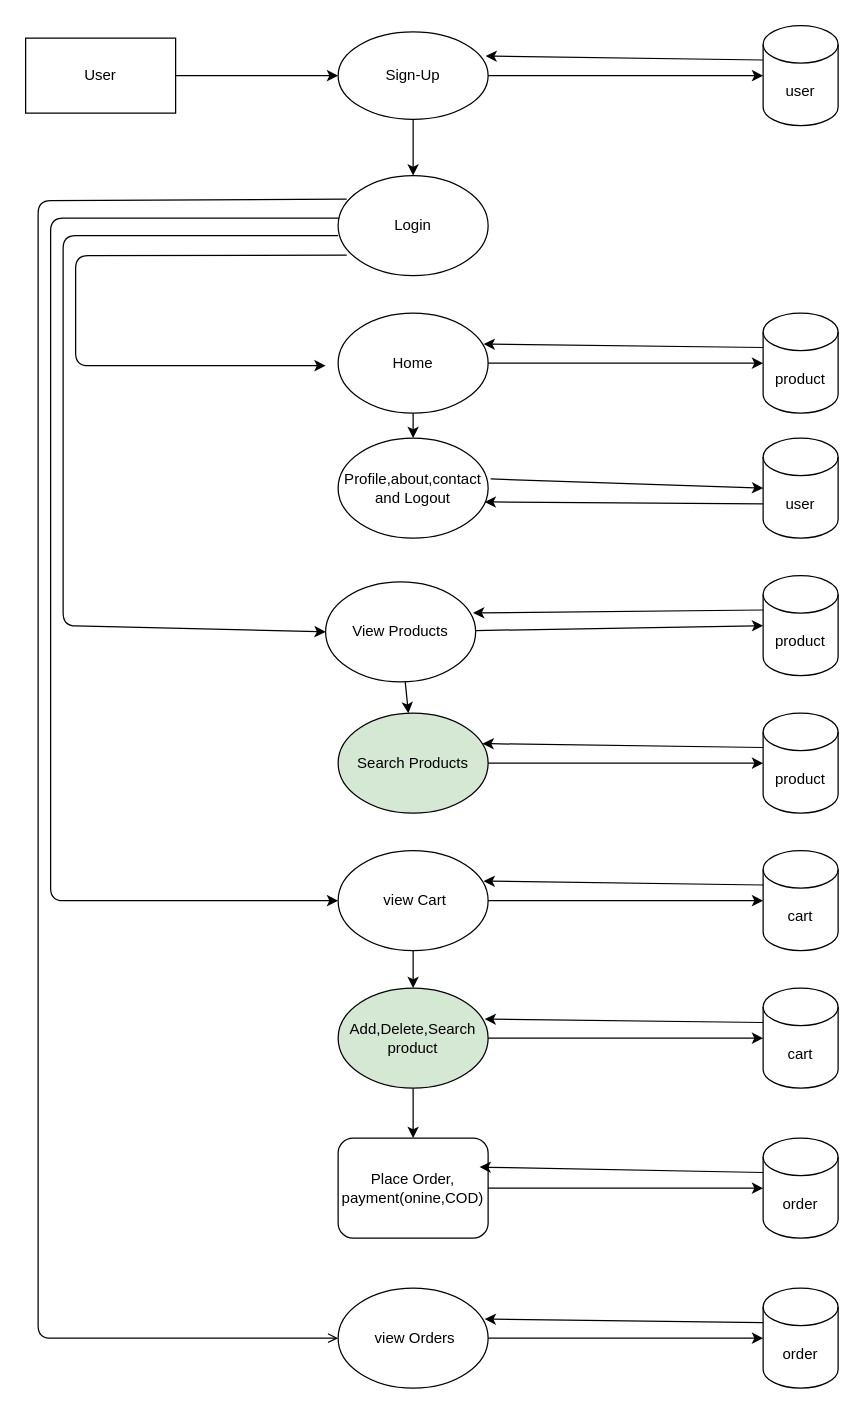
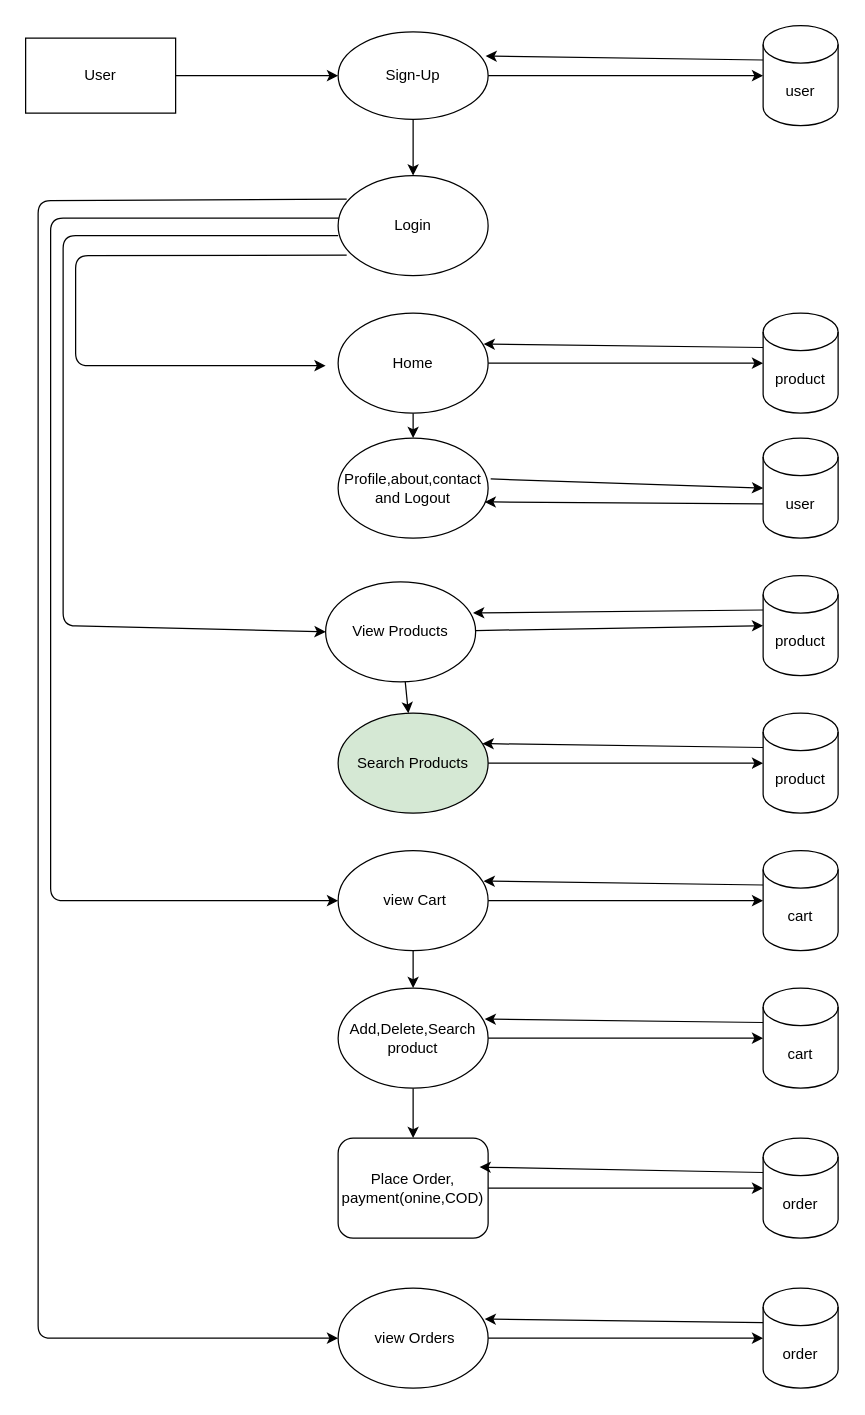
(413, 1038) -> (413, 1038)
(330, 1338) -> (328, 1338)
